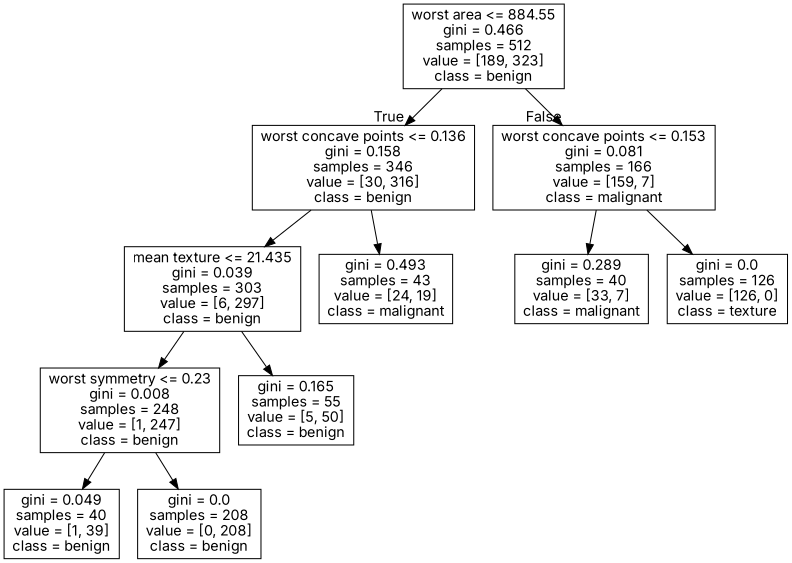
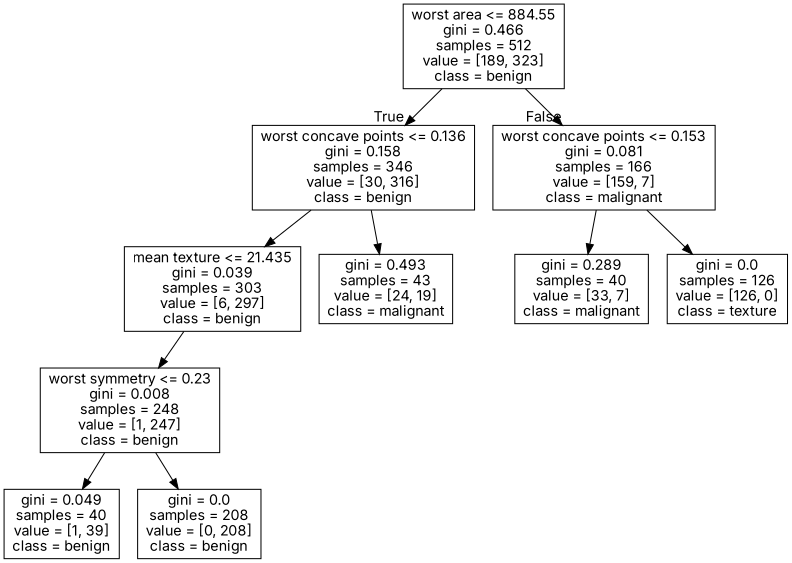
(296, 410) -> none
